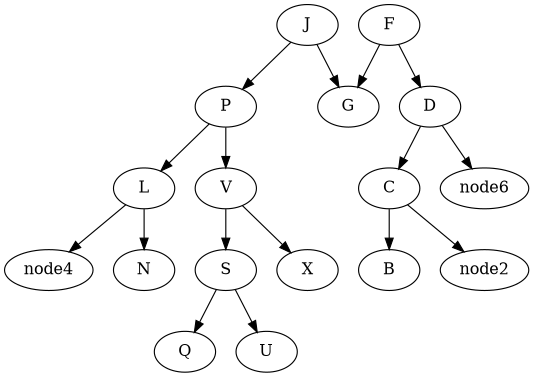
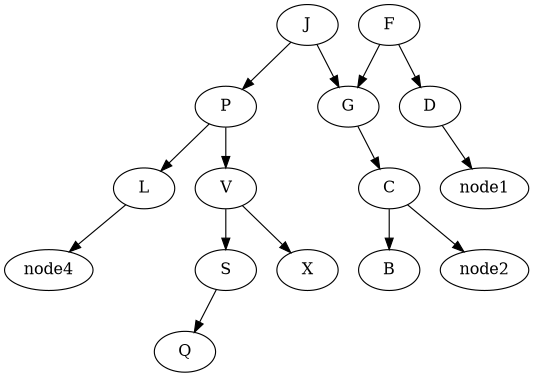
(412, 142) -> (366, 142)
(485, 188) -> (485, 188)
(144, 270) -> none
(267, 352) -> none
